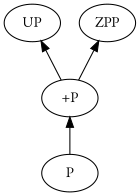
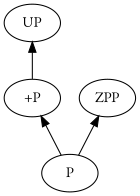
(86, 65) -> (86, 140)
